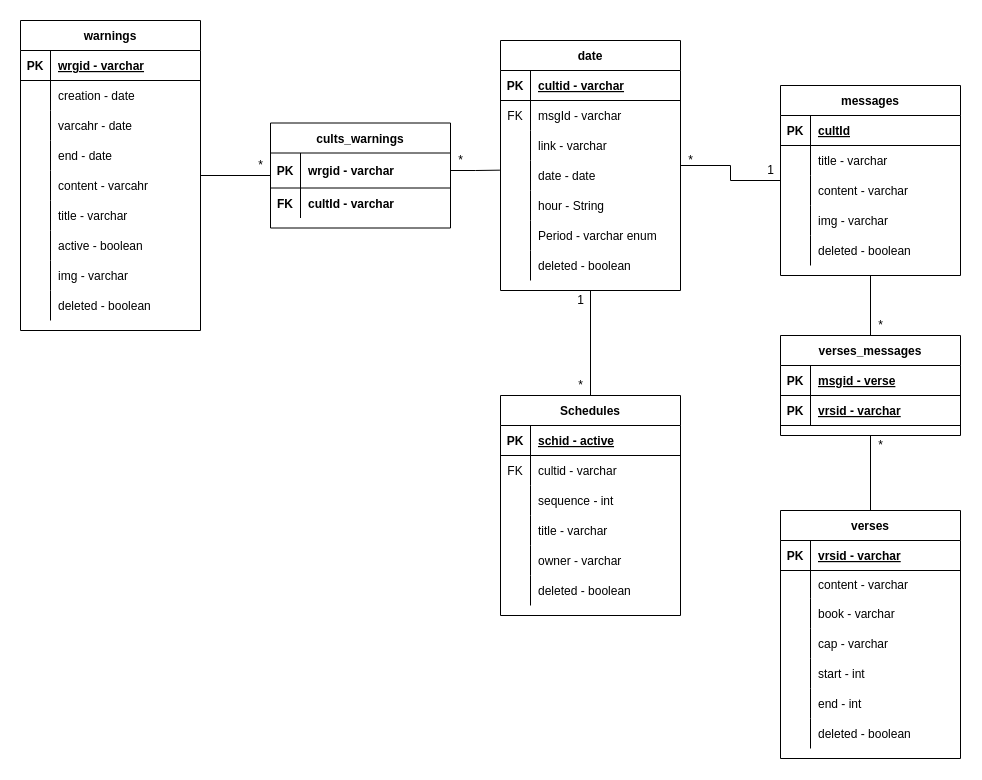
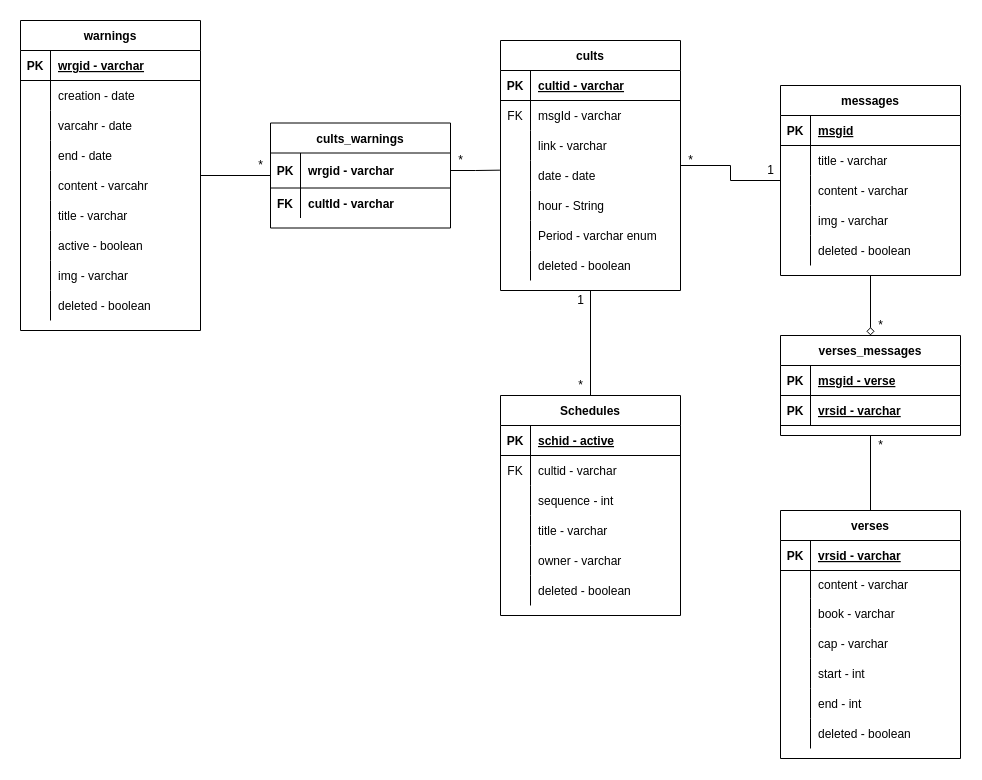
(590, 56) -> (590, 56)
(837, 131) -> (833, 131)
(871, 330) -> (871, 327)
